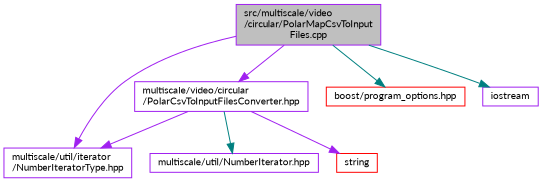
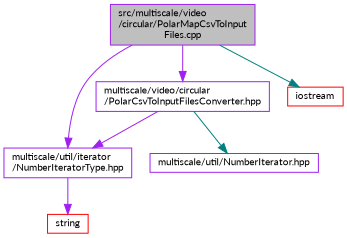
(396, 97) -> none
(510, 97) -> (315, 97)
(291, 130) -> (68, 191)
